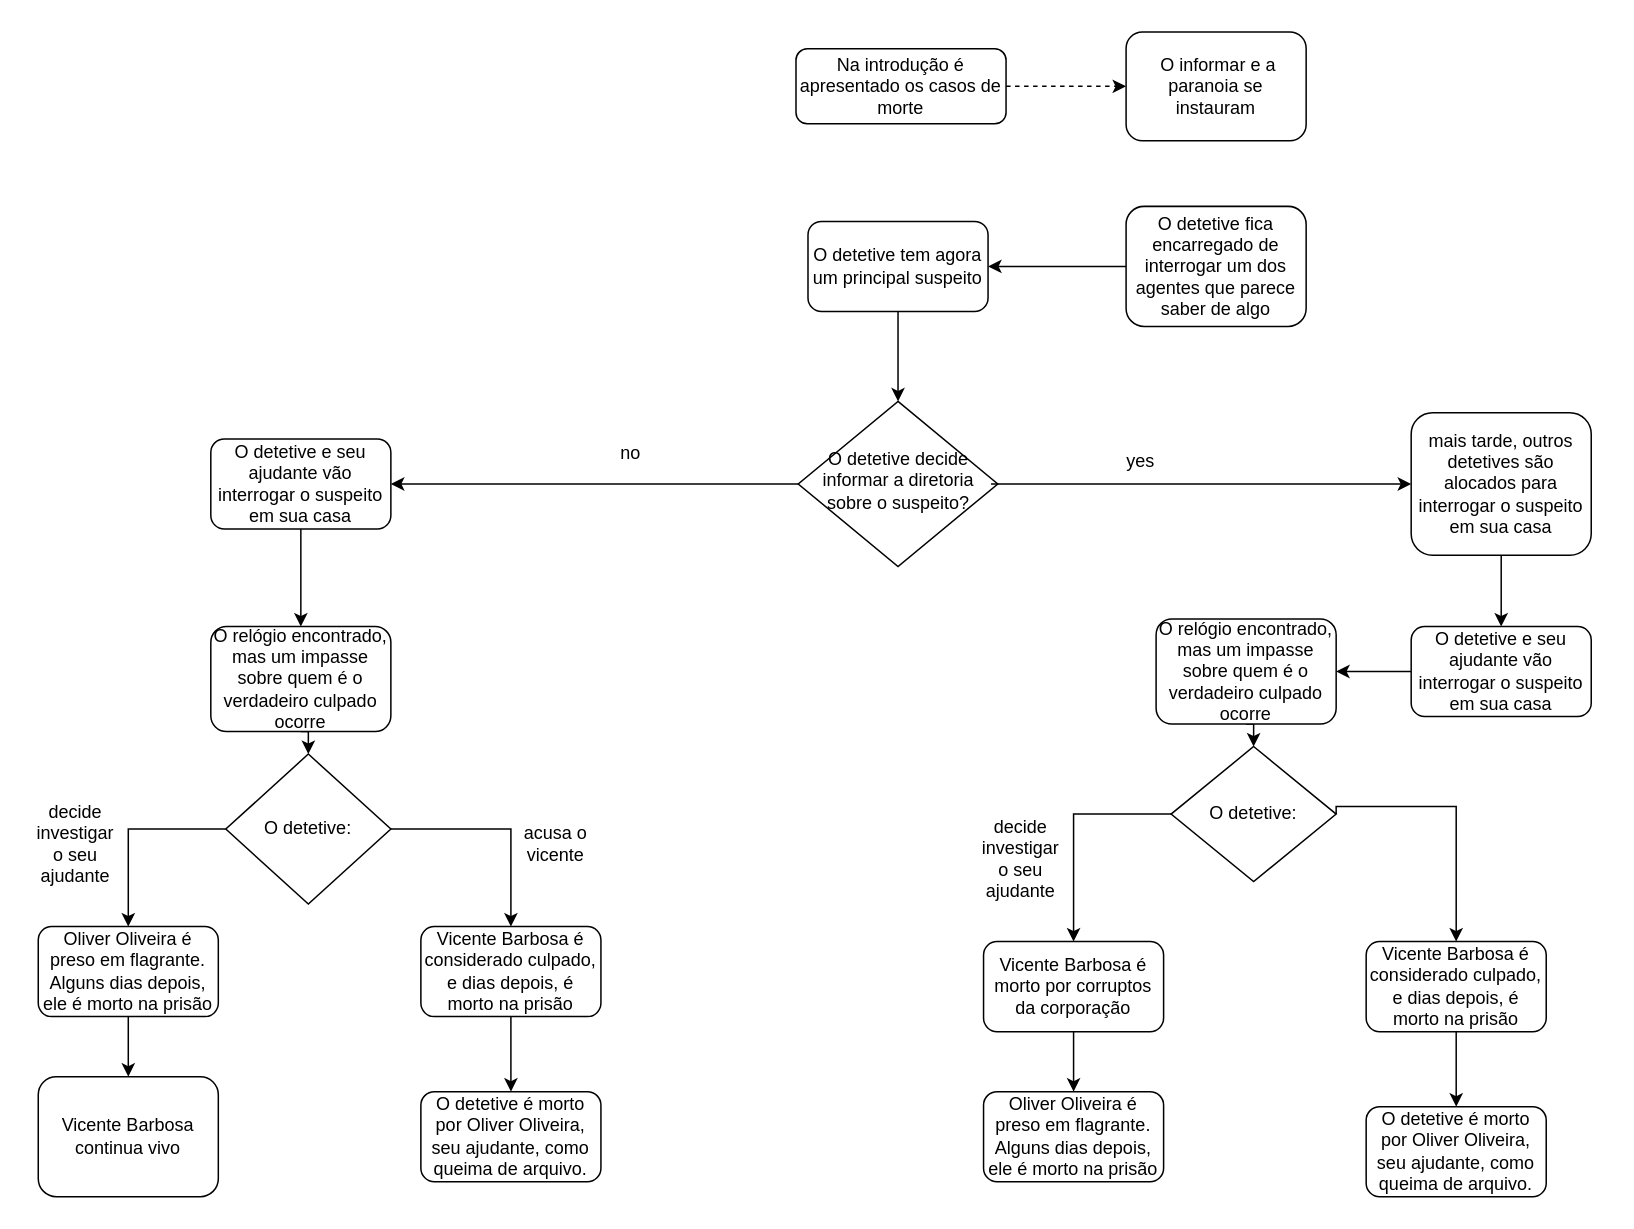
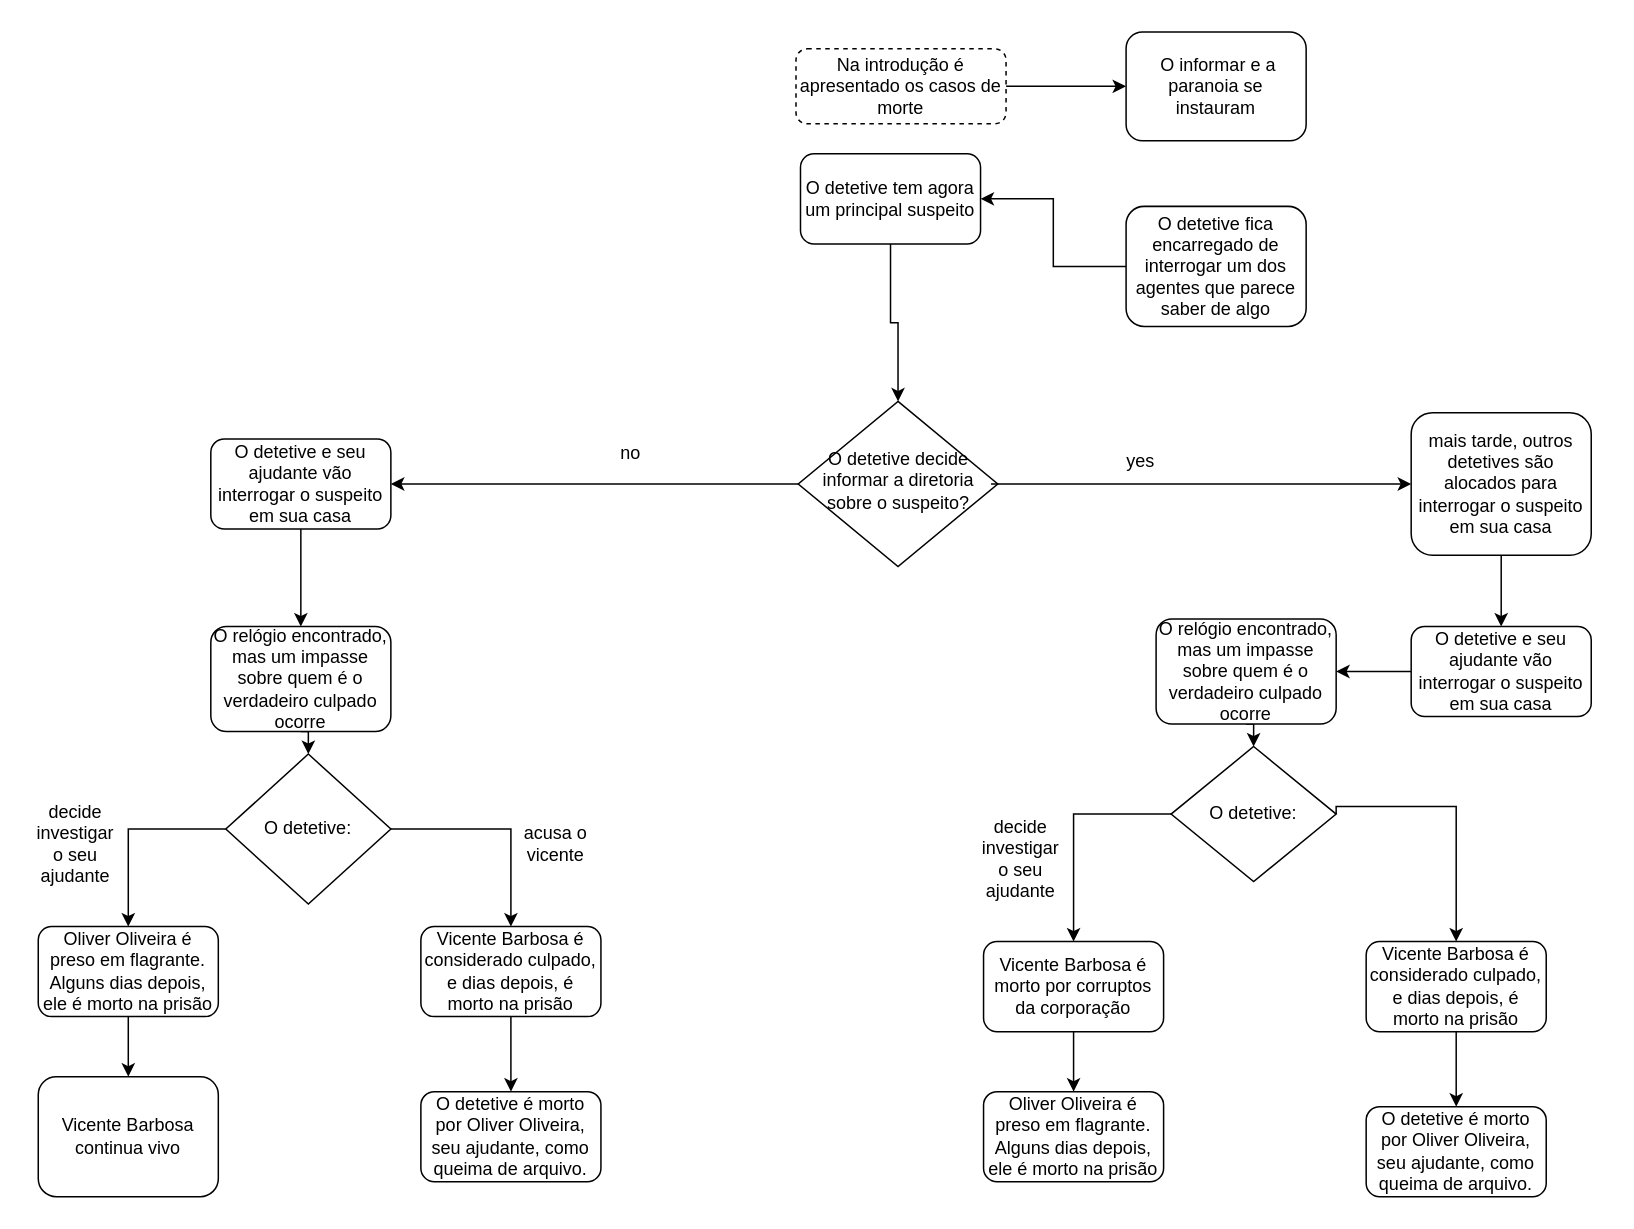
(901, 86) -> (901, 86)
(1060, 86) -> (1060, 86)
(898, 266) -> (890, 199)
